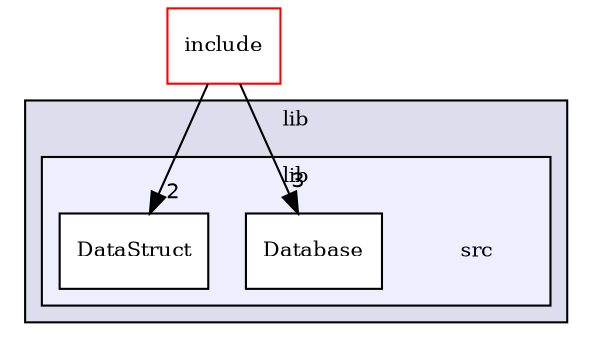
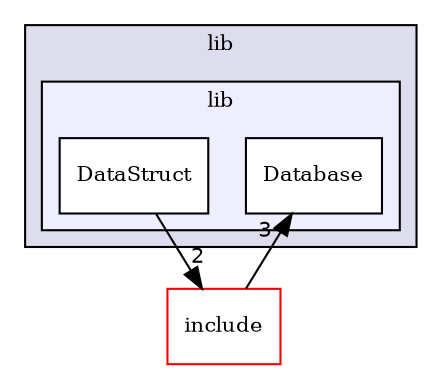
(183, 139) -> (174, 242)
(477, 251) -> none
